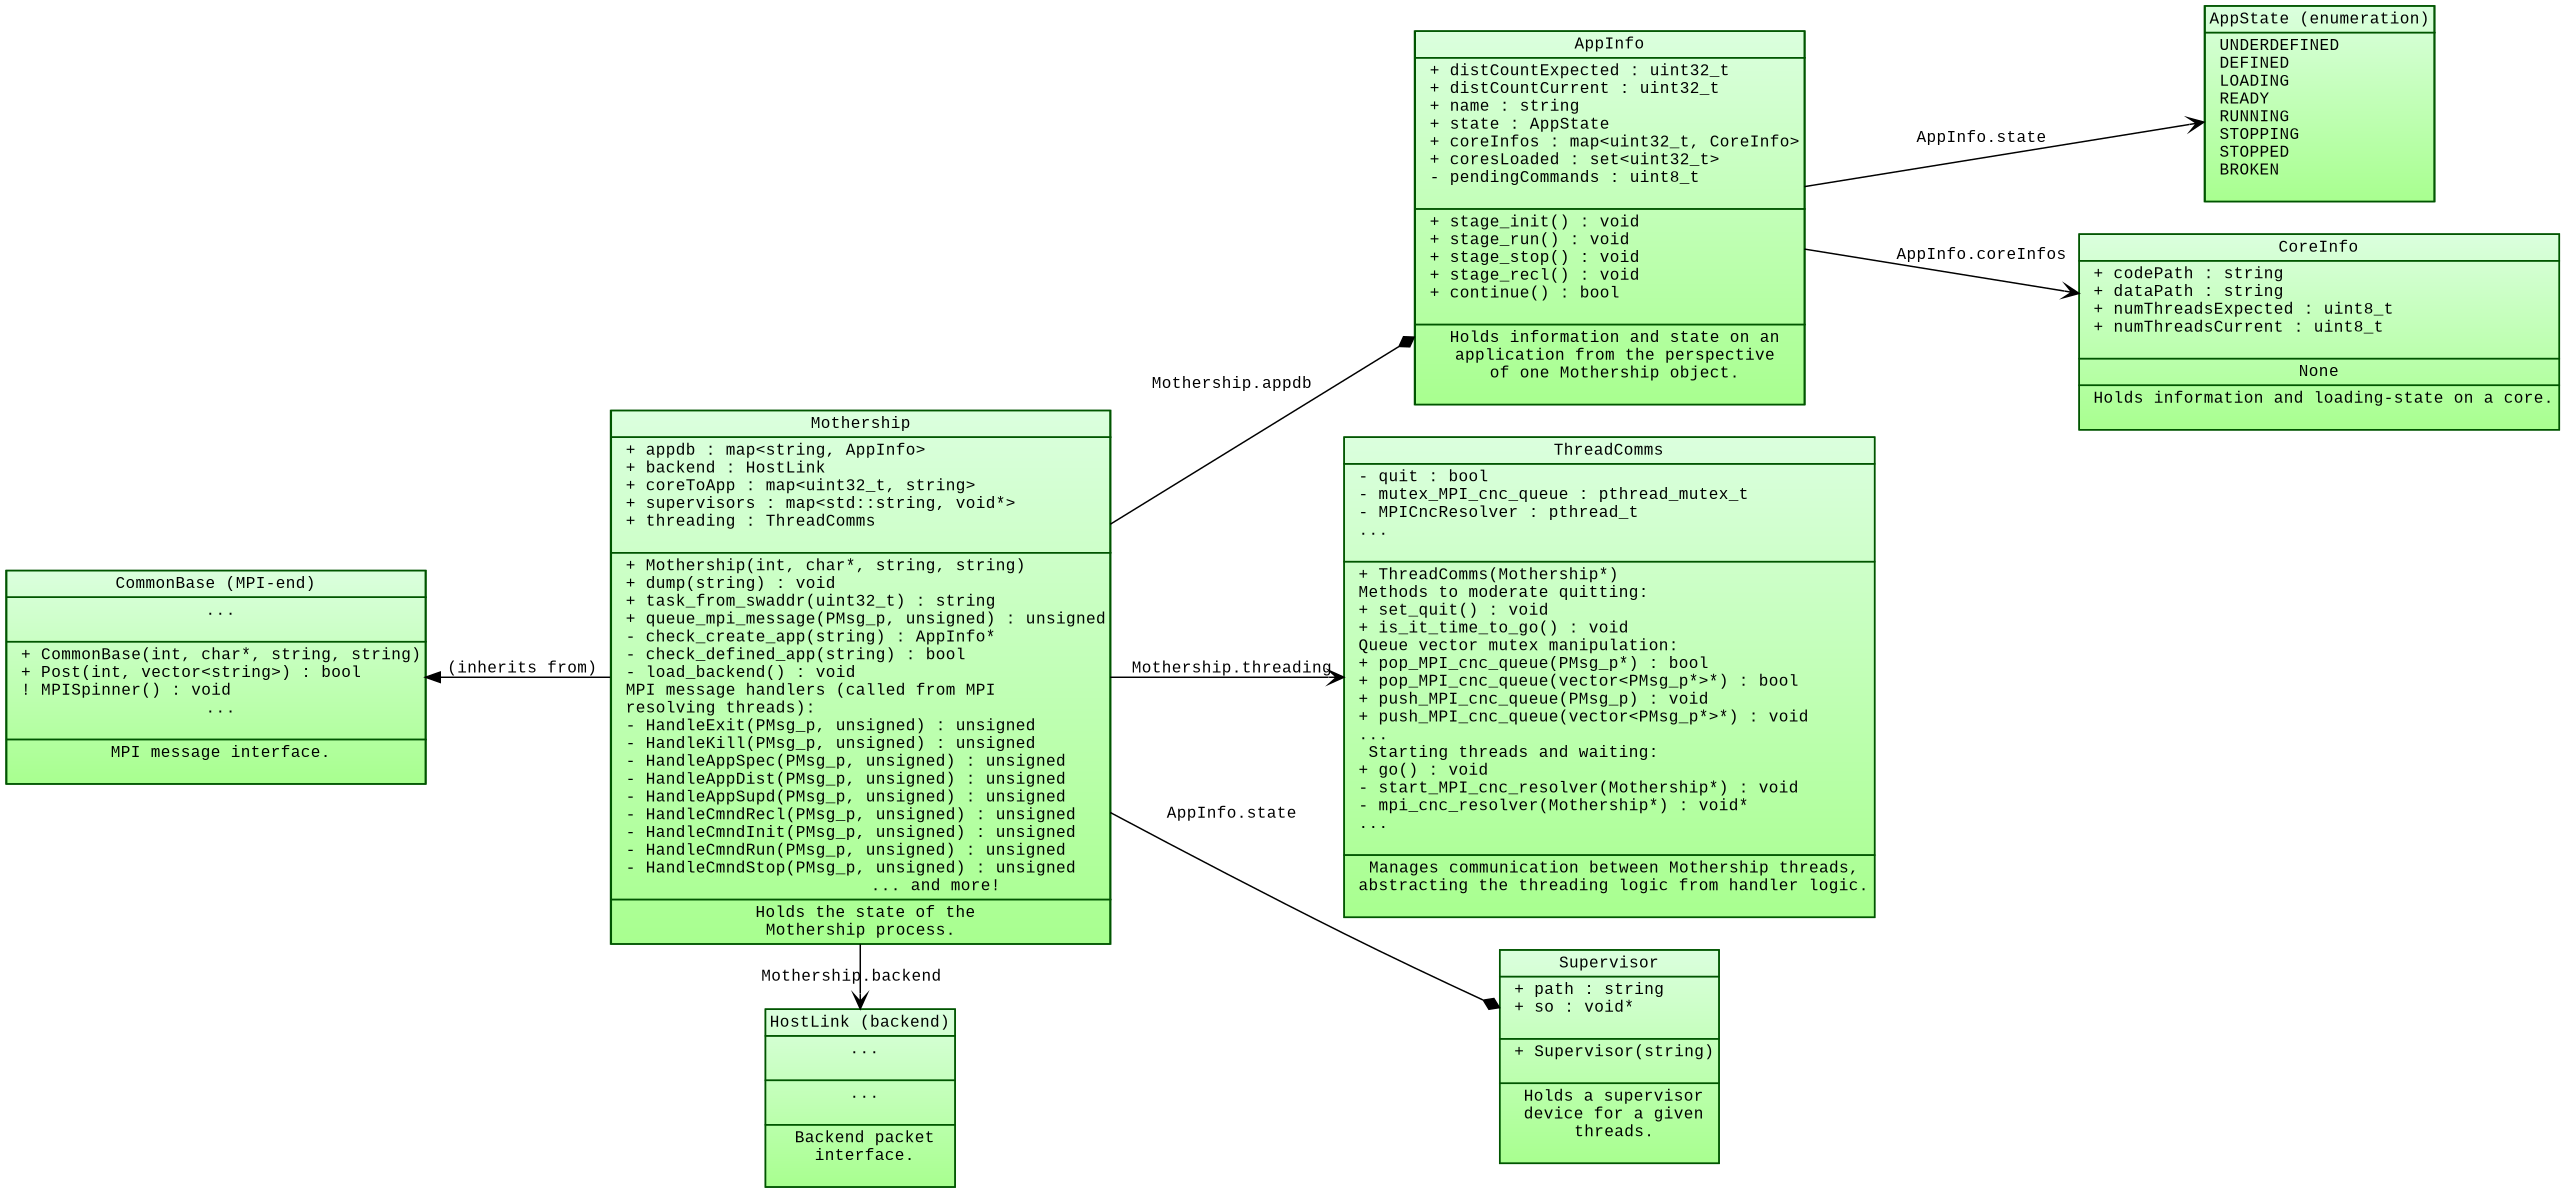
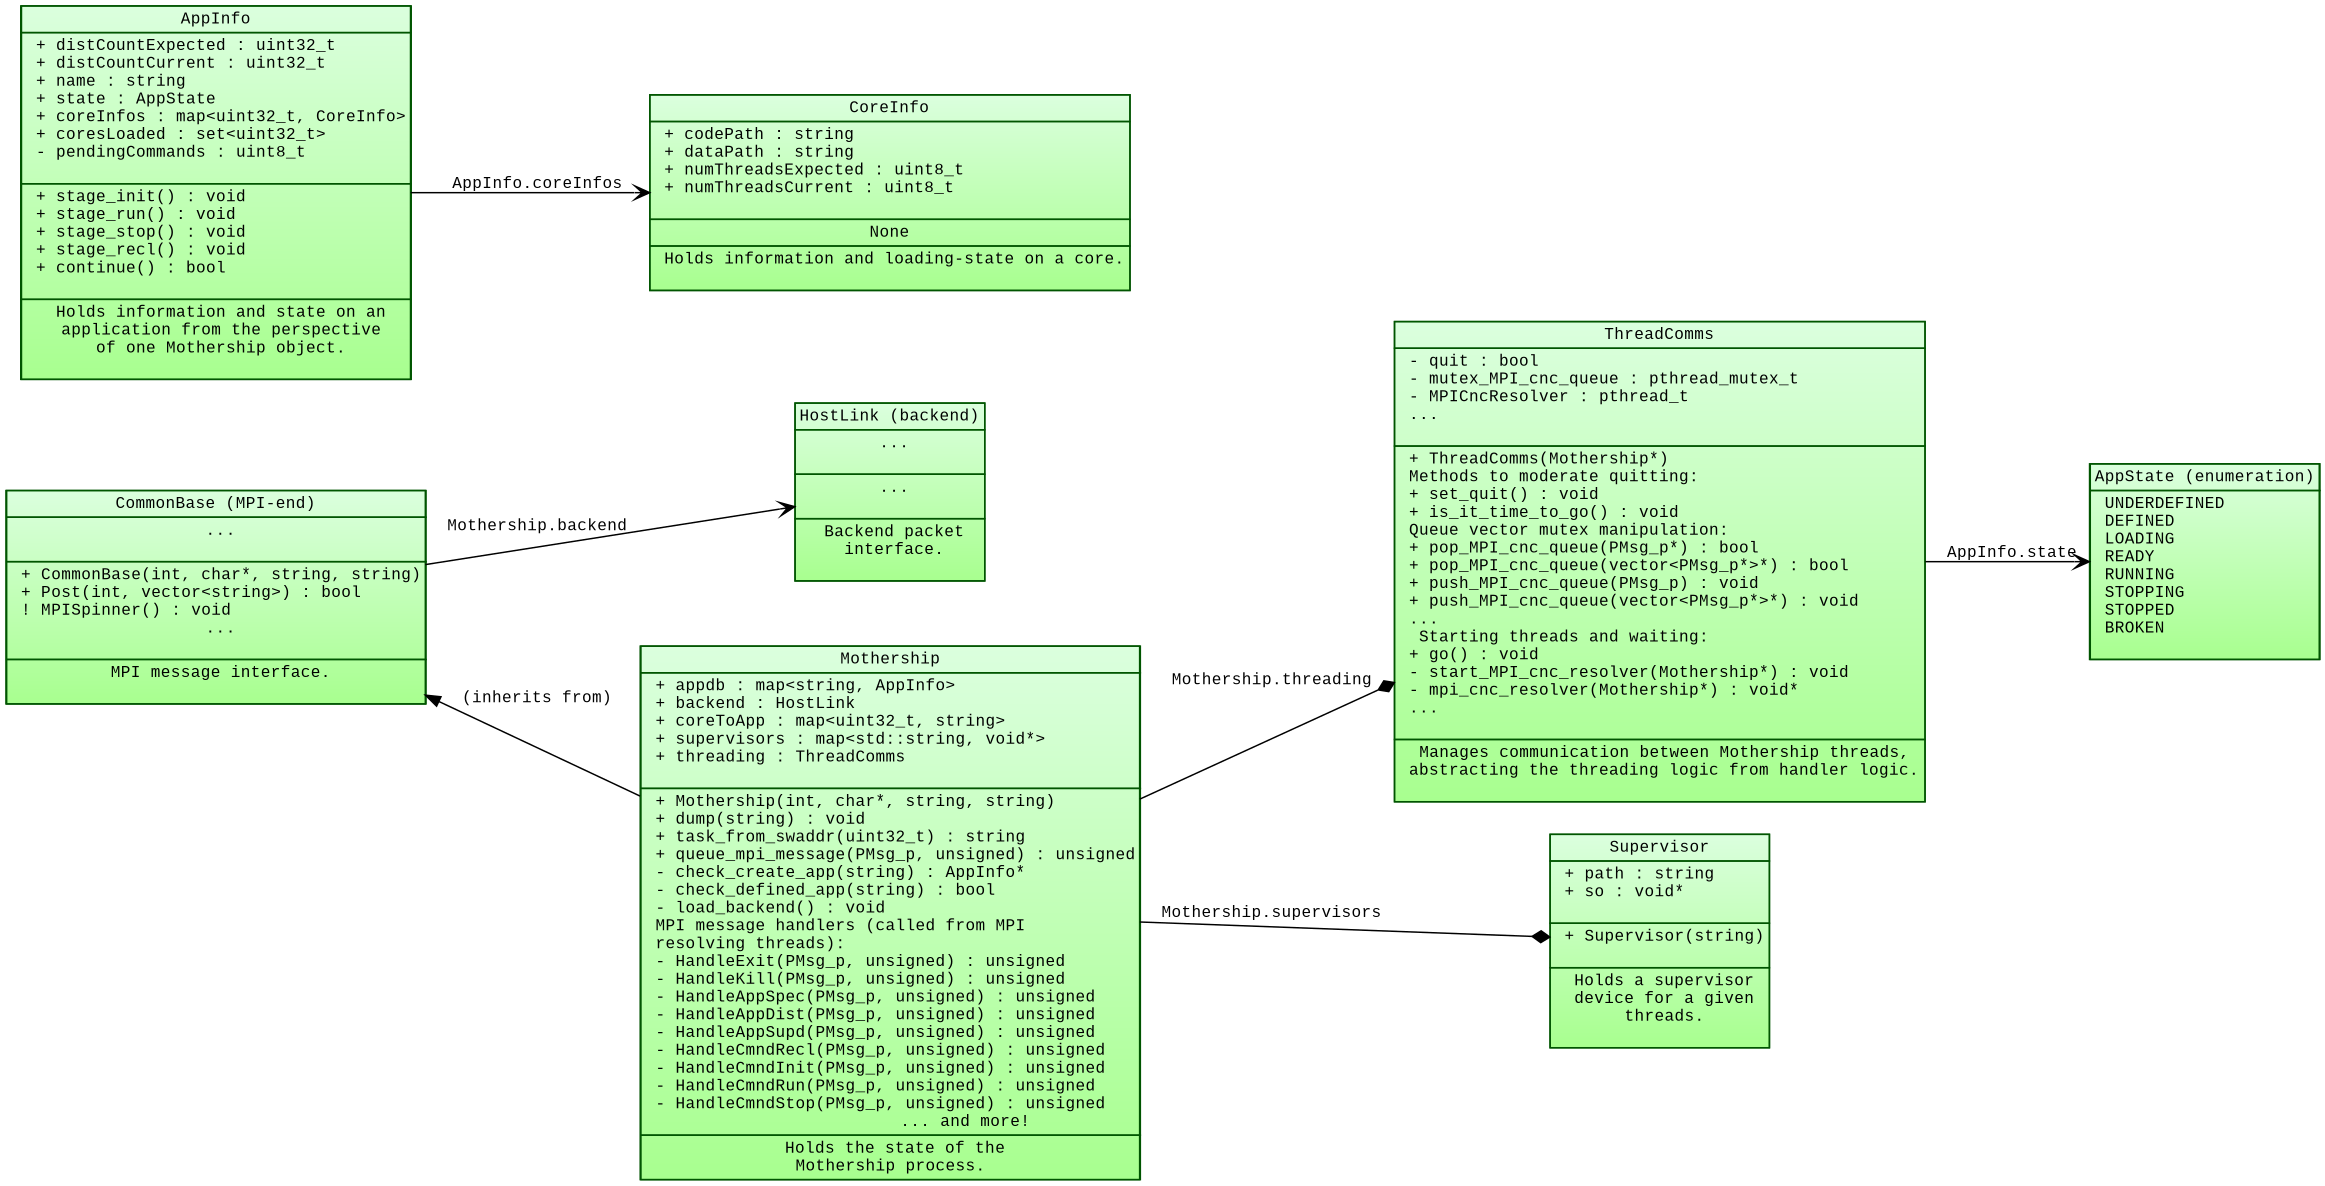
(1997, 156) -> (2000, 562)
(1255, 435) -> none
(1219, 677) -> (1259, 745)
(1227, 814) -> (1267, 913)
(860, 969) -> (603, 537)
